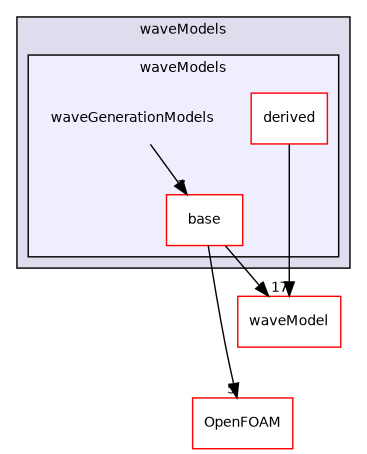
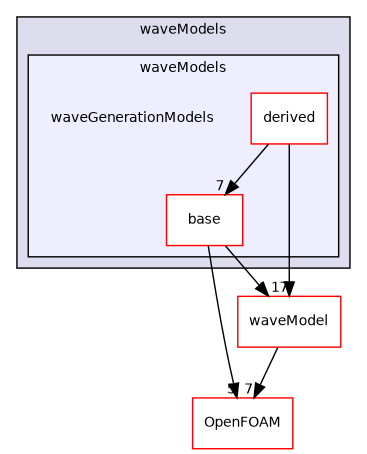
(164, 164) -> (252, 164)
none -> (269, 366)
